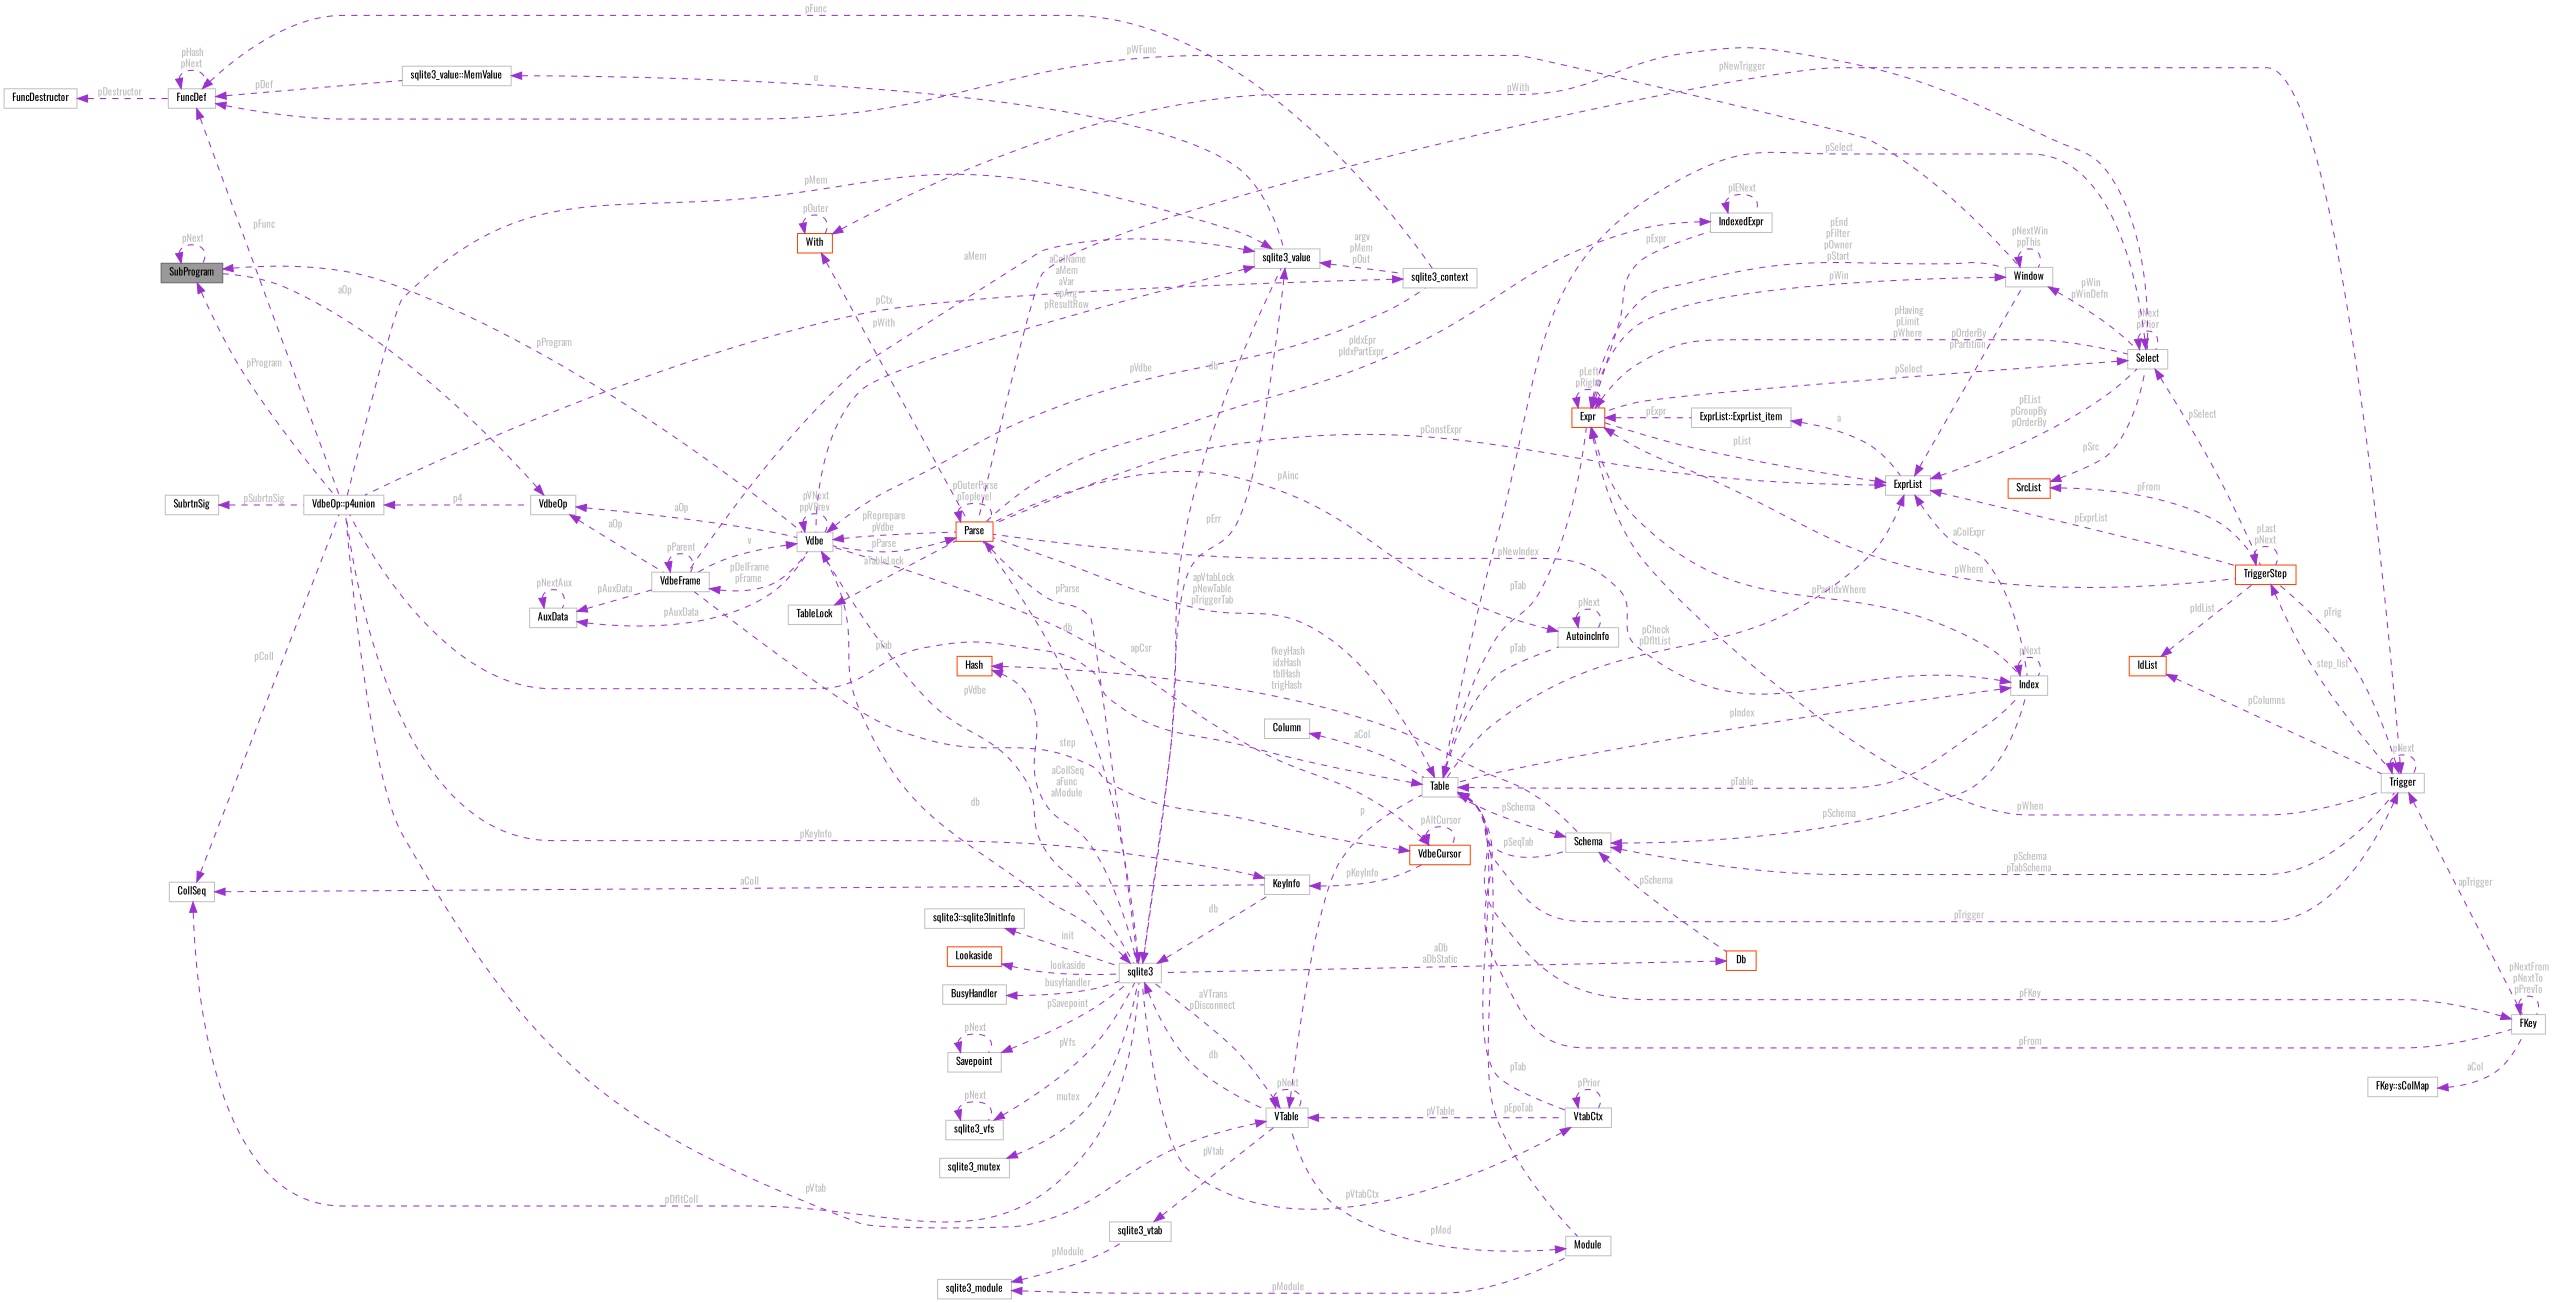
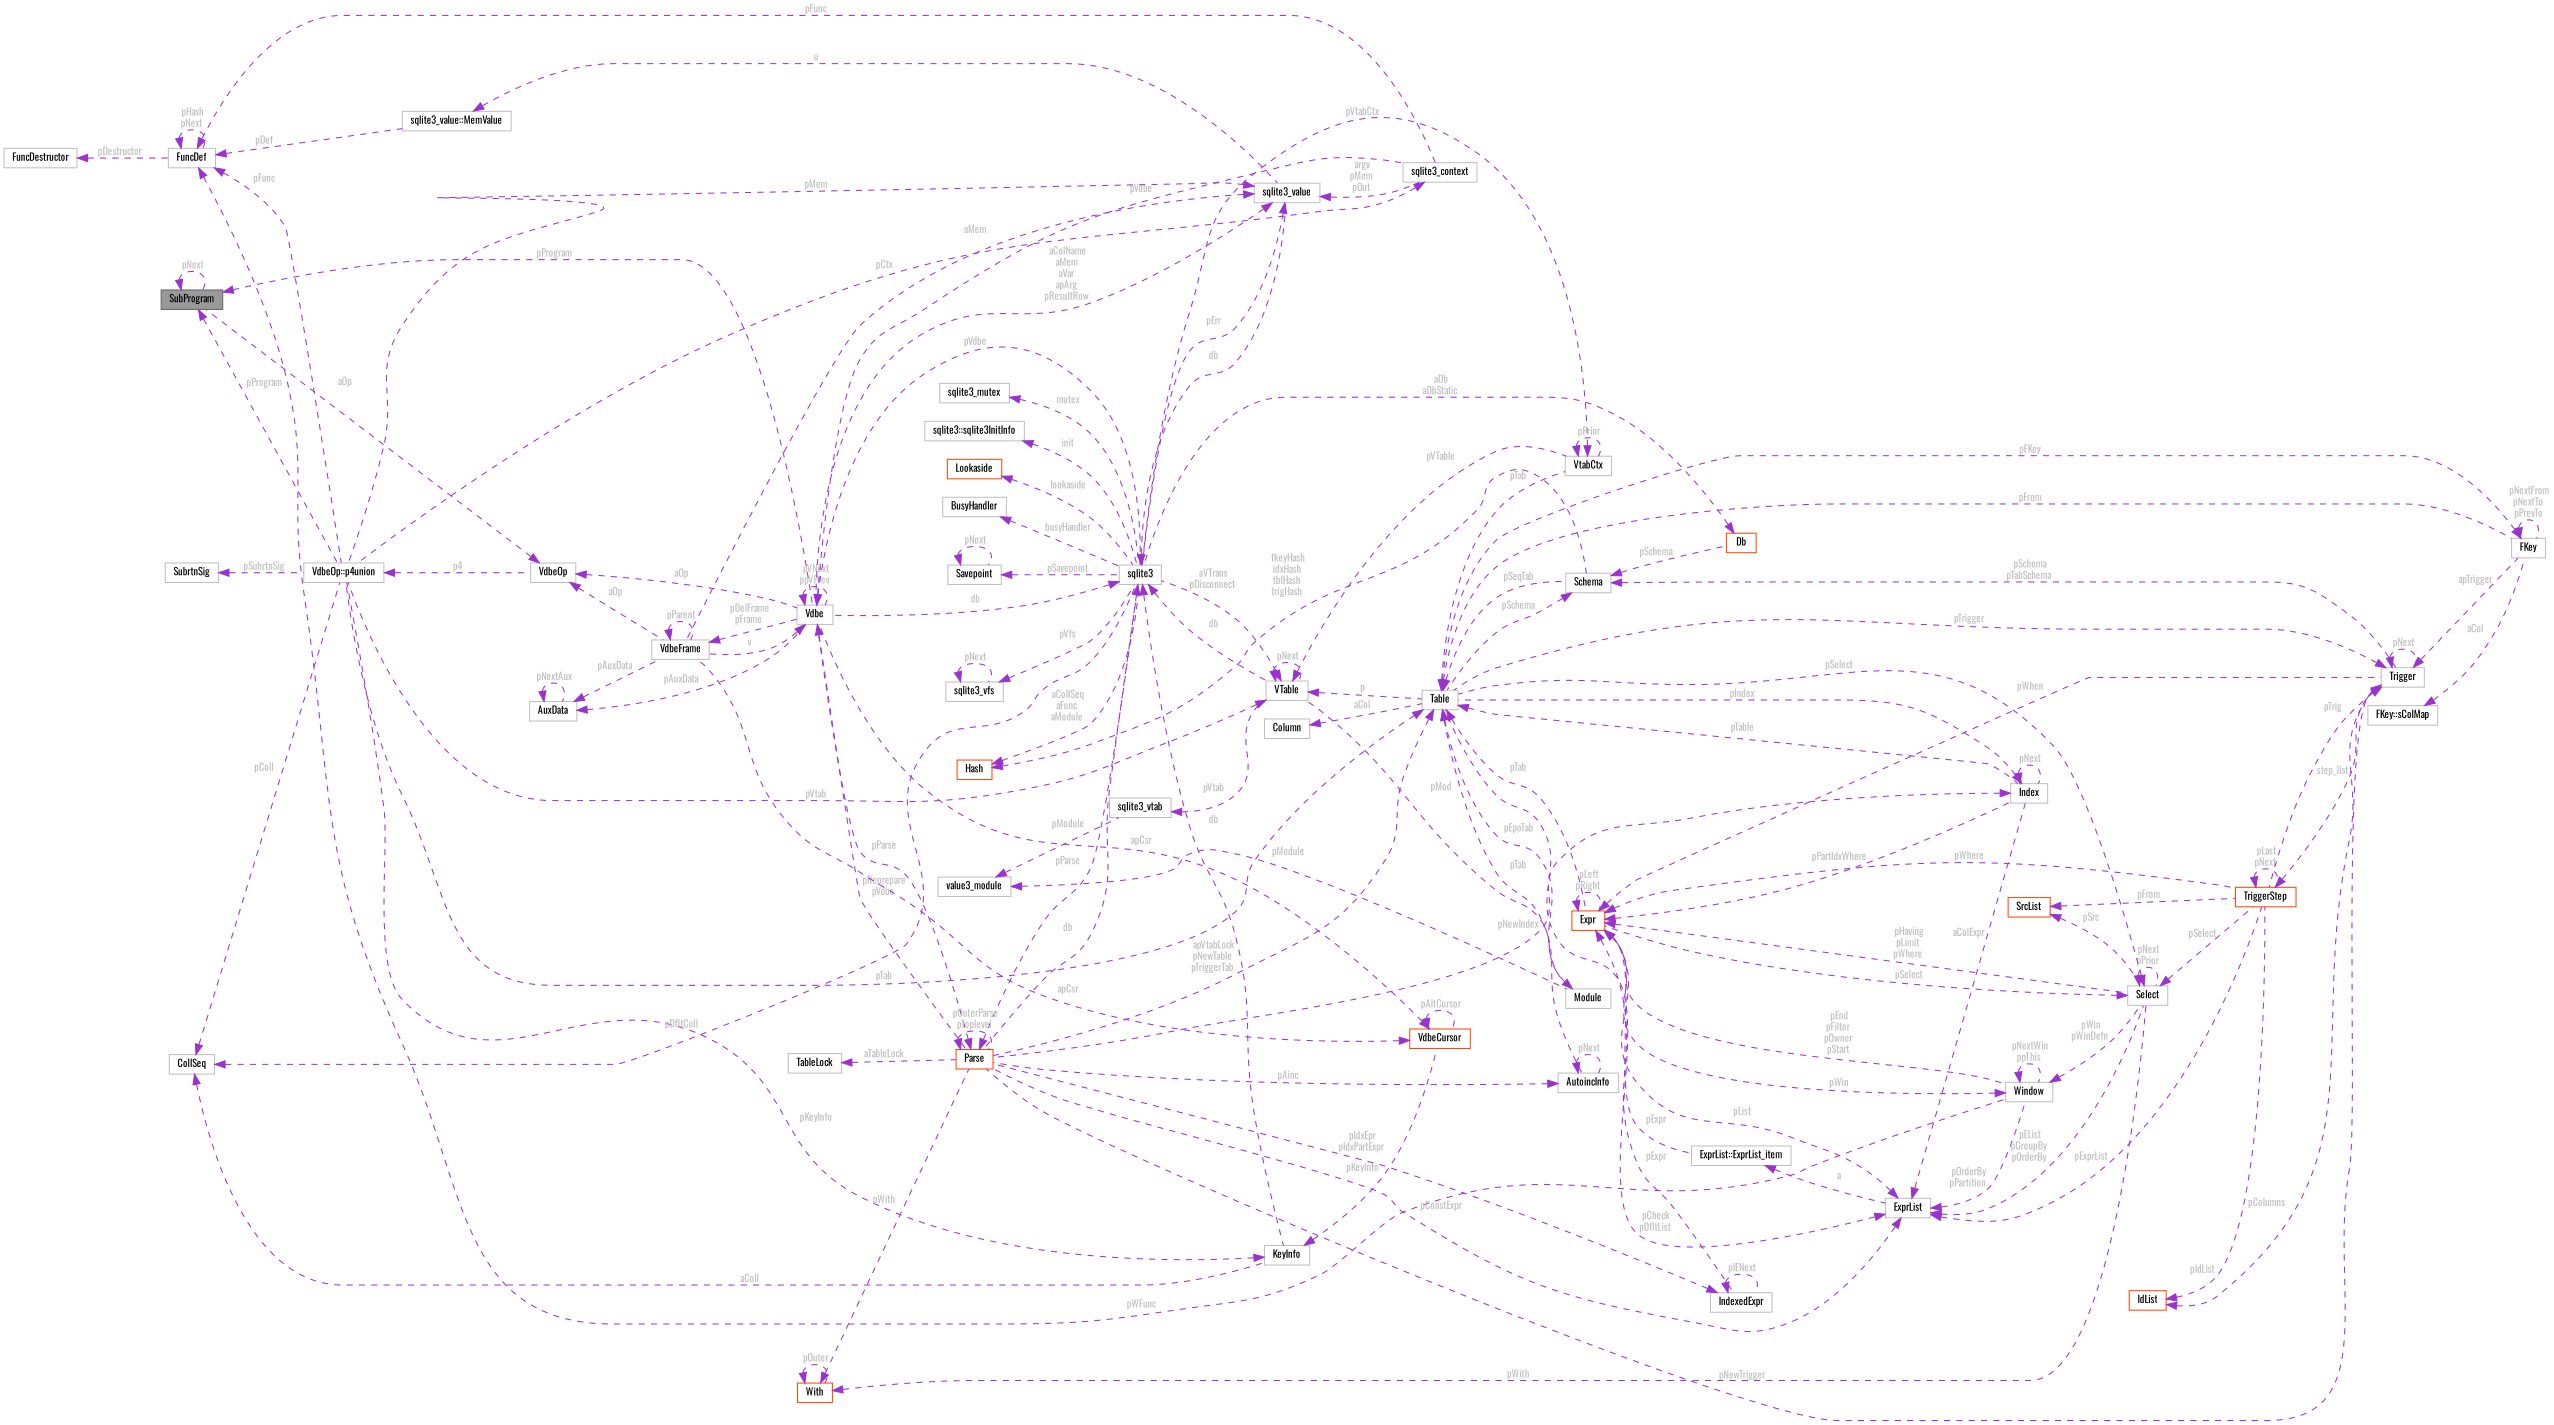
(1067, 744) -> (1067, 990)
(1853, 822) -> none
(975, 1289) -> (975, 887)
